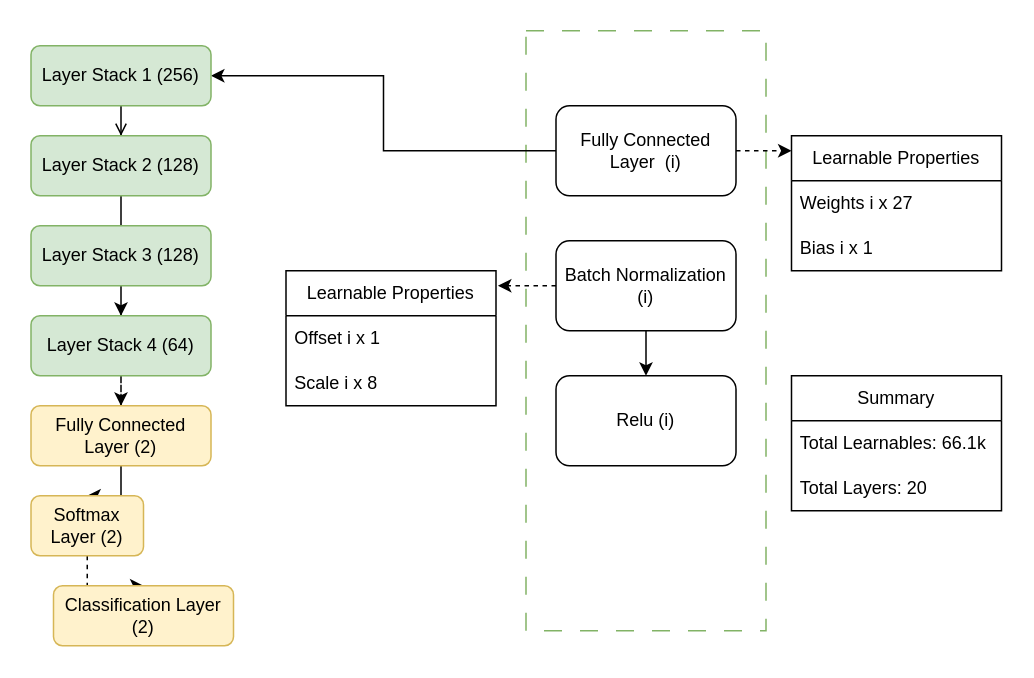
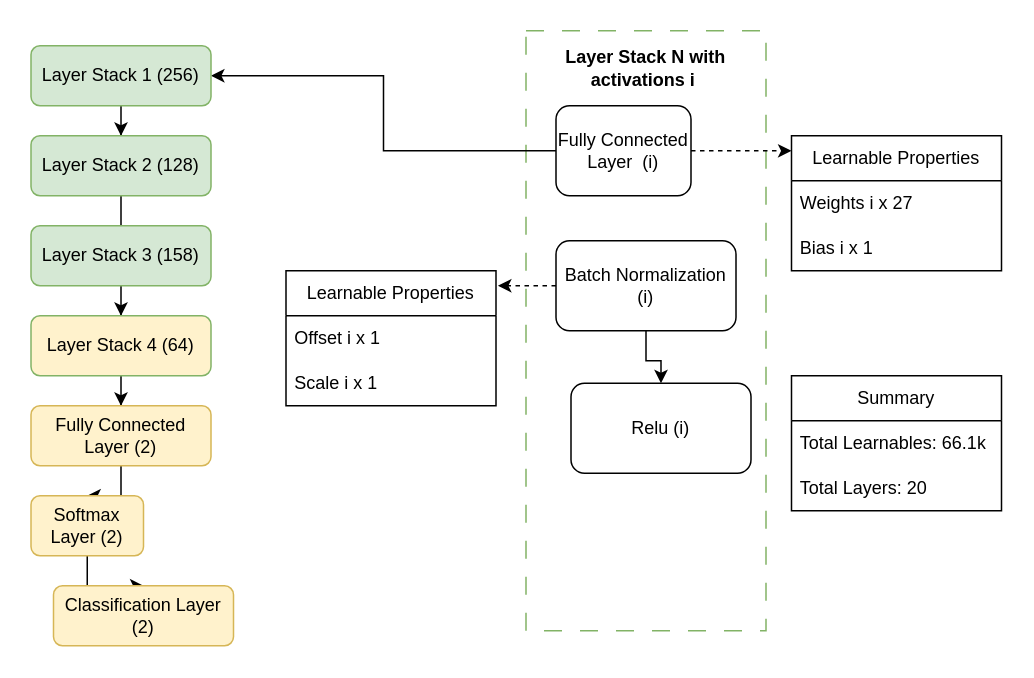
none -> (646, 68)
(121, 126) -> (121, 124)
(646, 151) -> (623, 151)
(121, 256) -> (121, 256)
(121, 346) -> (121, 346)
(338, 383) -> (338, 383)
(121, 386) -> (121, 386)
(646, 421) -> (661, 428)
(87, 571) -> (87, 571)
